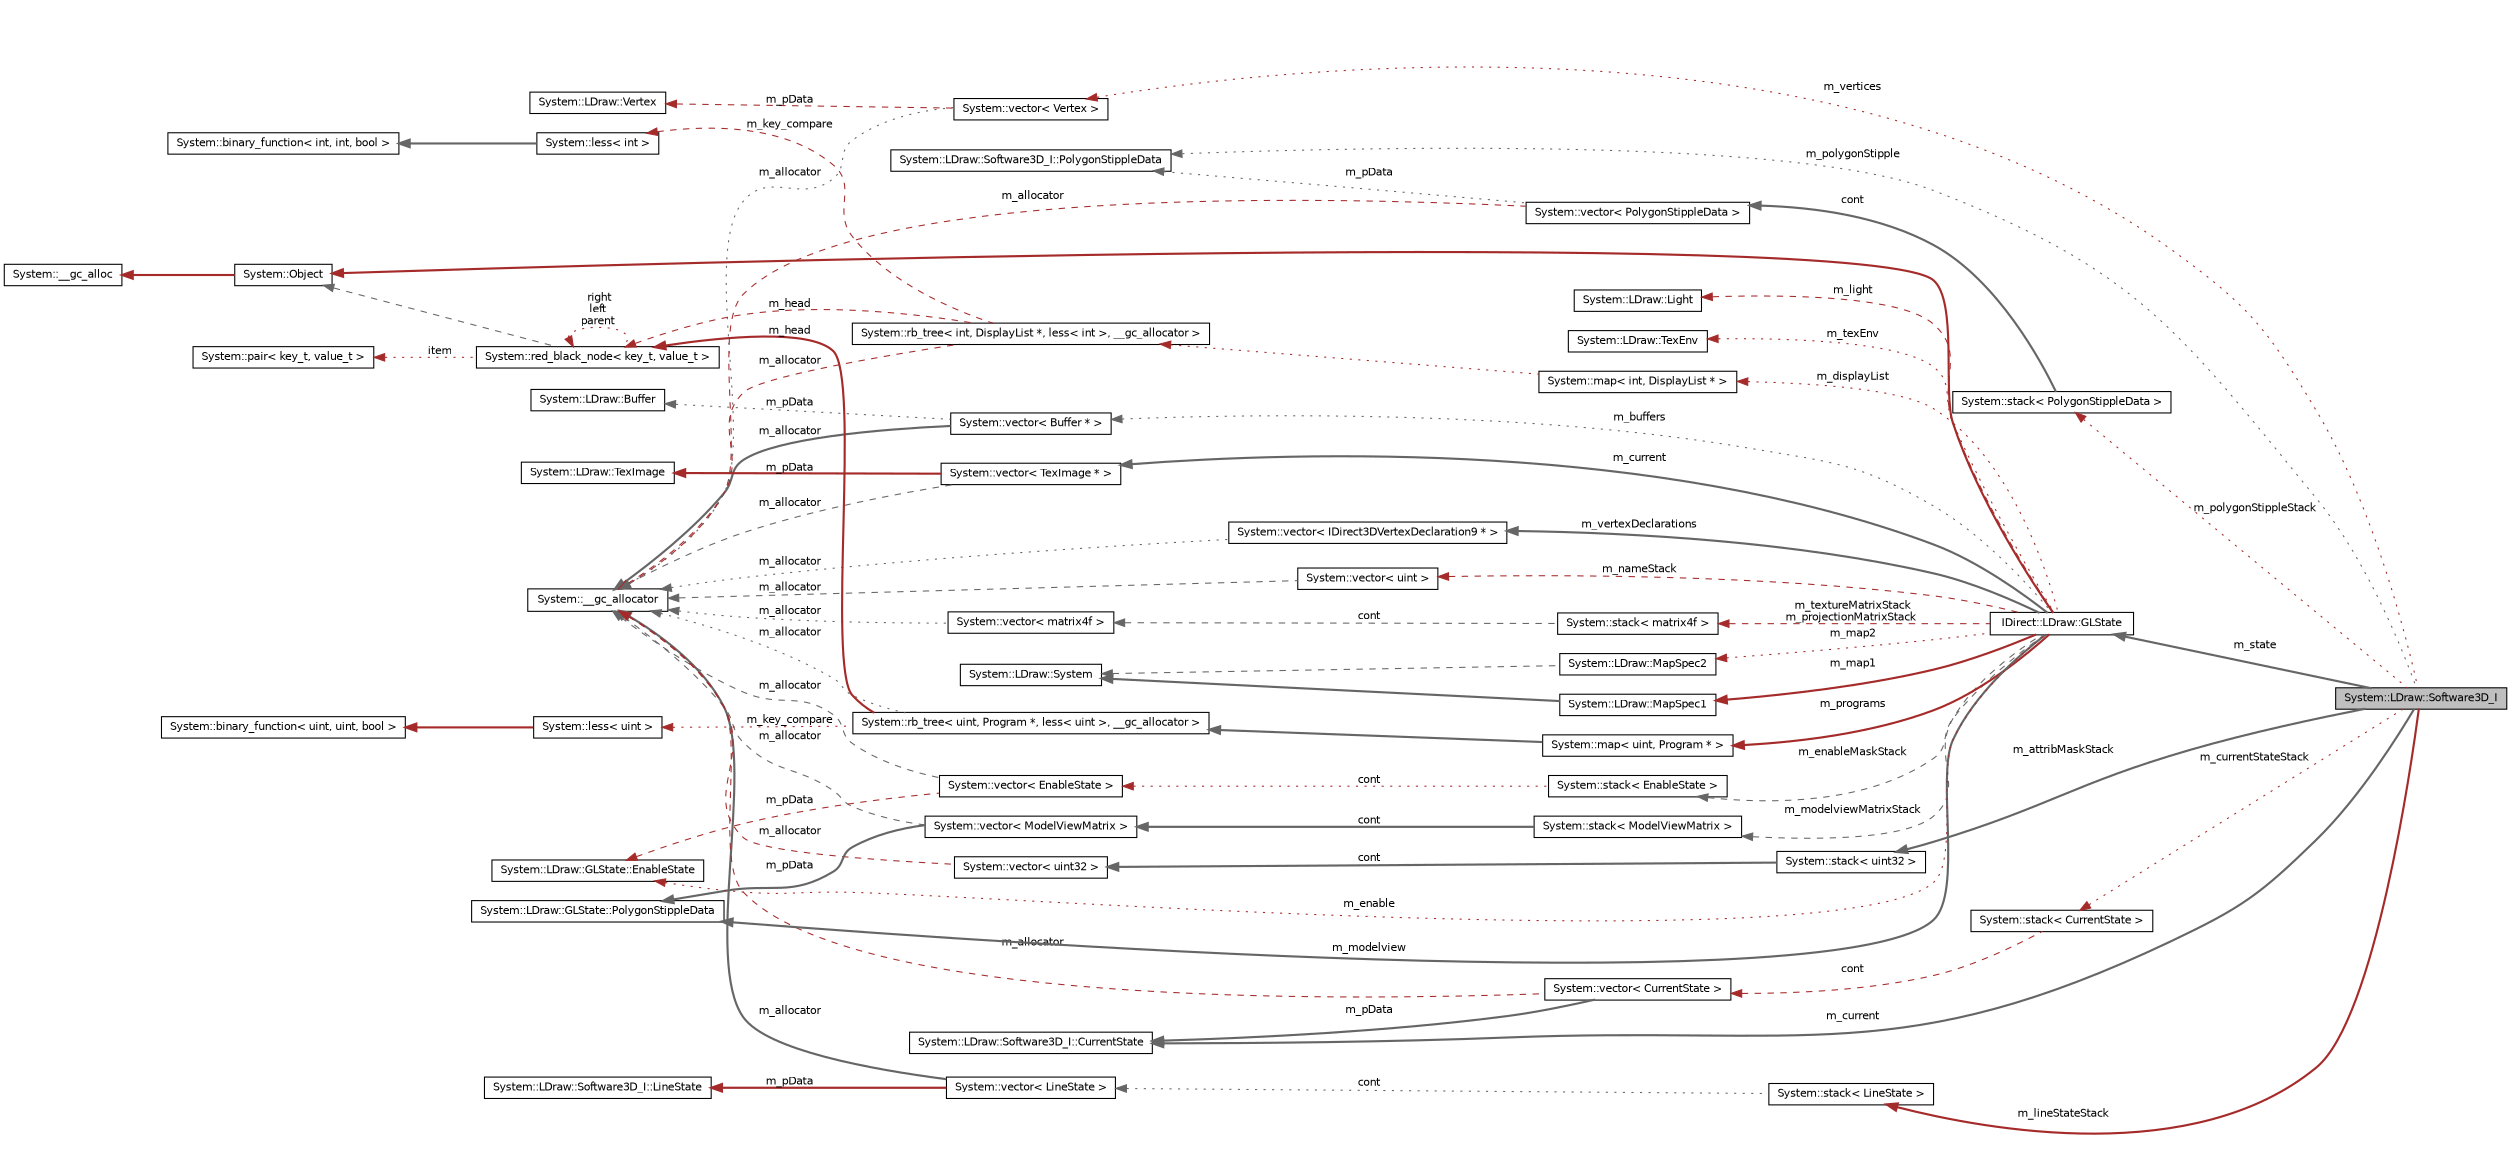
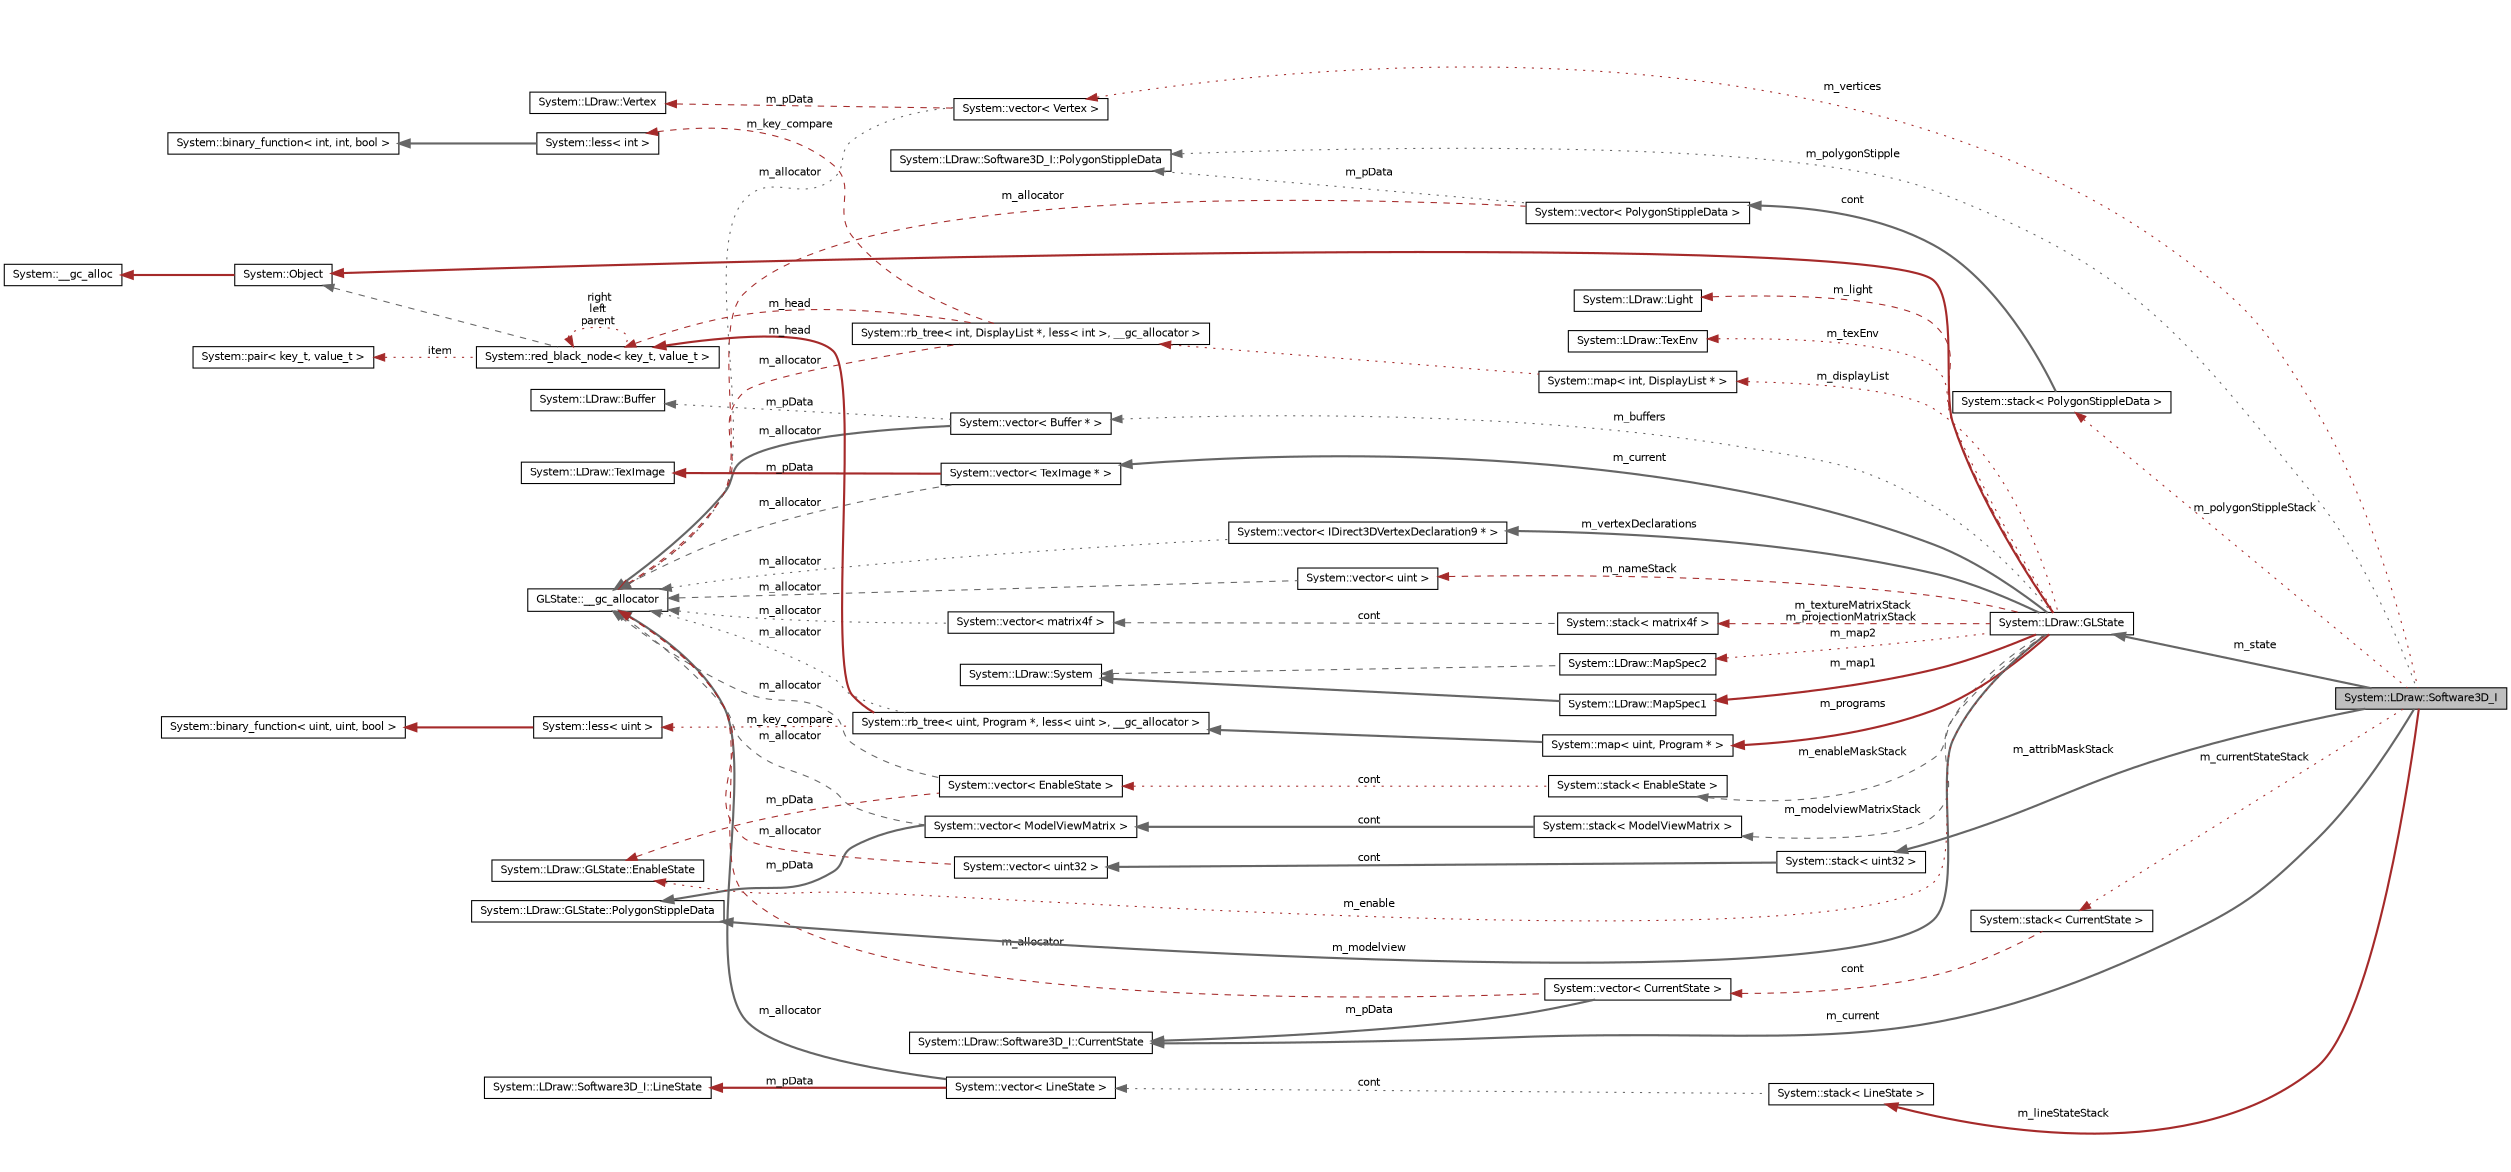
(598, 600) -> (598, 600)
(2062, 624) -> (2062, 624)
